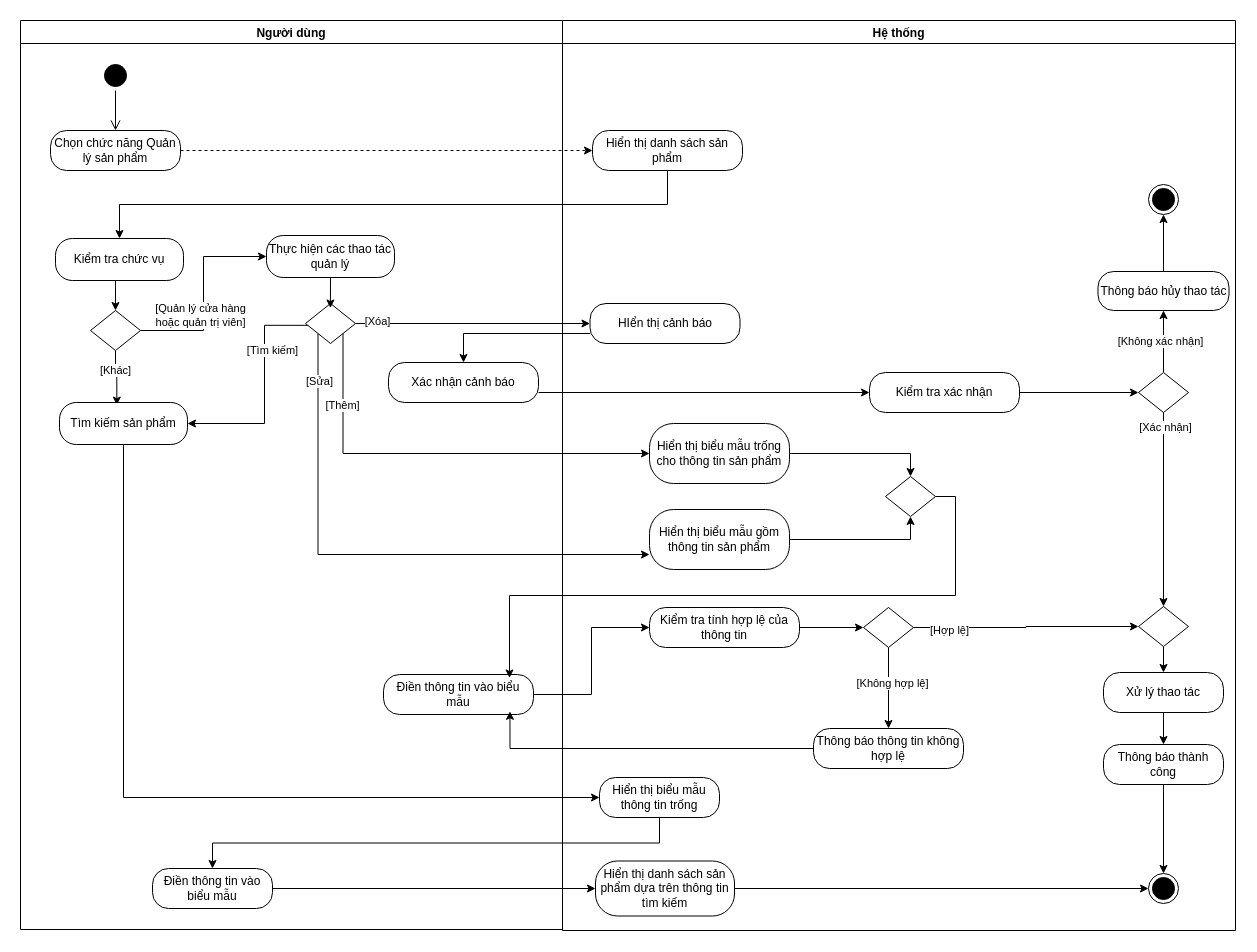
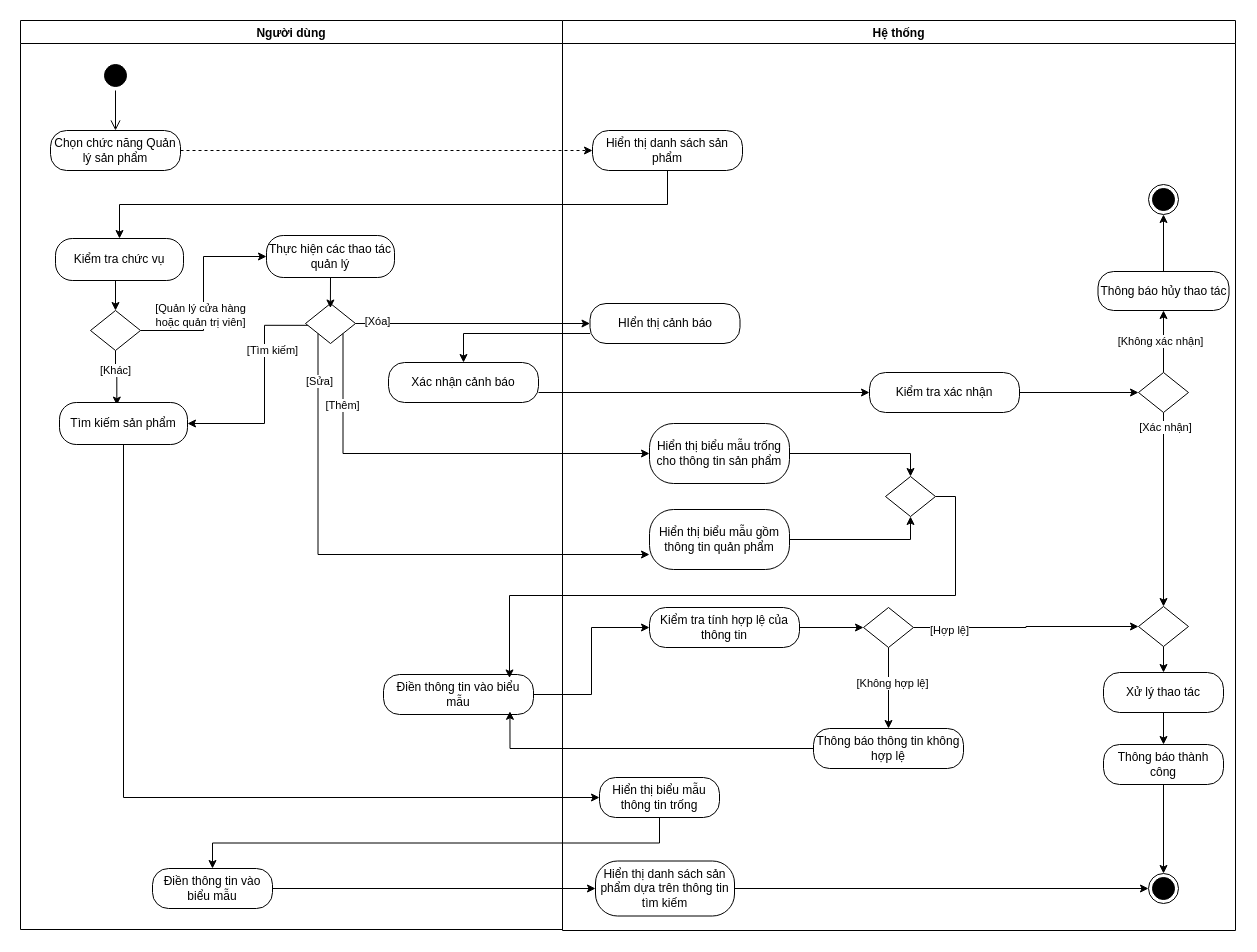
(720, 540) -> (720, 540)
